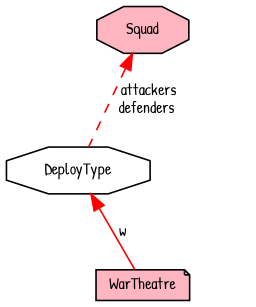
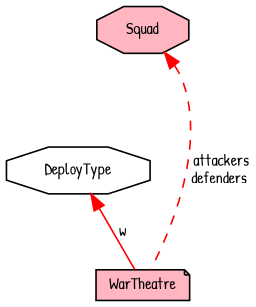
(107, 108) -> (186, 169)
